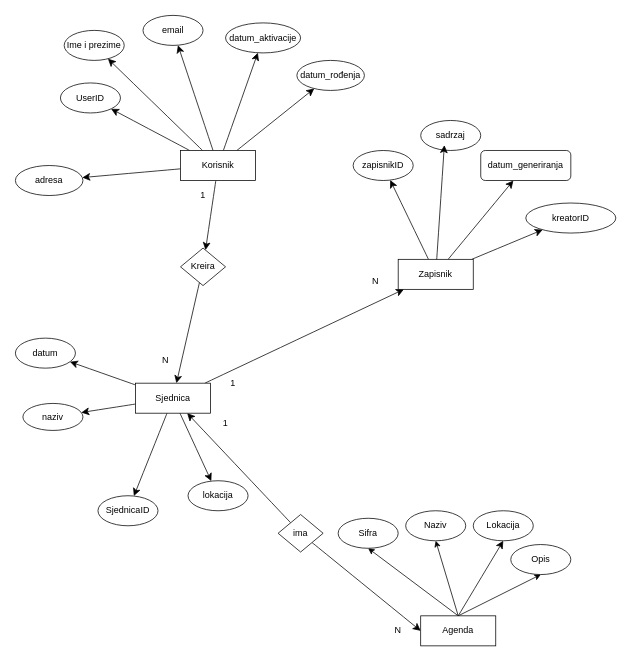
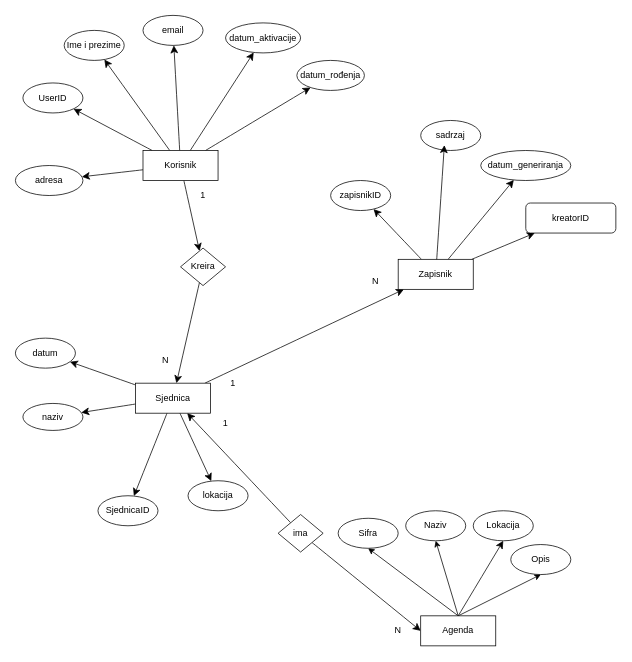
(90, 98) -> (53, 98)
(218, 165) -> (180, 165)
(383, 165) -> (360, 195)
(525, 165) -> (525, 165)
(570, 218) -> (570, 218)
